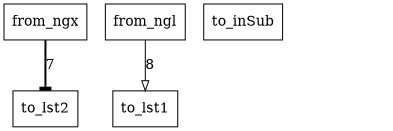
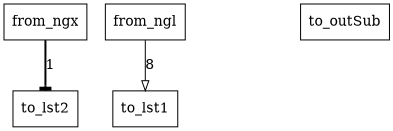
(243, 22) -> none
none -> (345, 22)
(50, 65) -> (50, 65)
